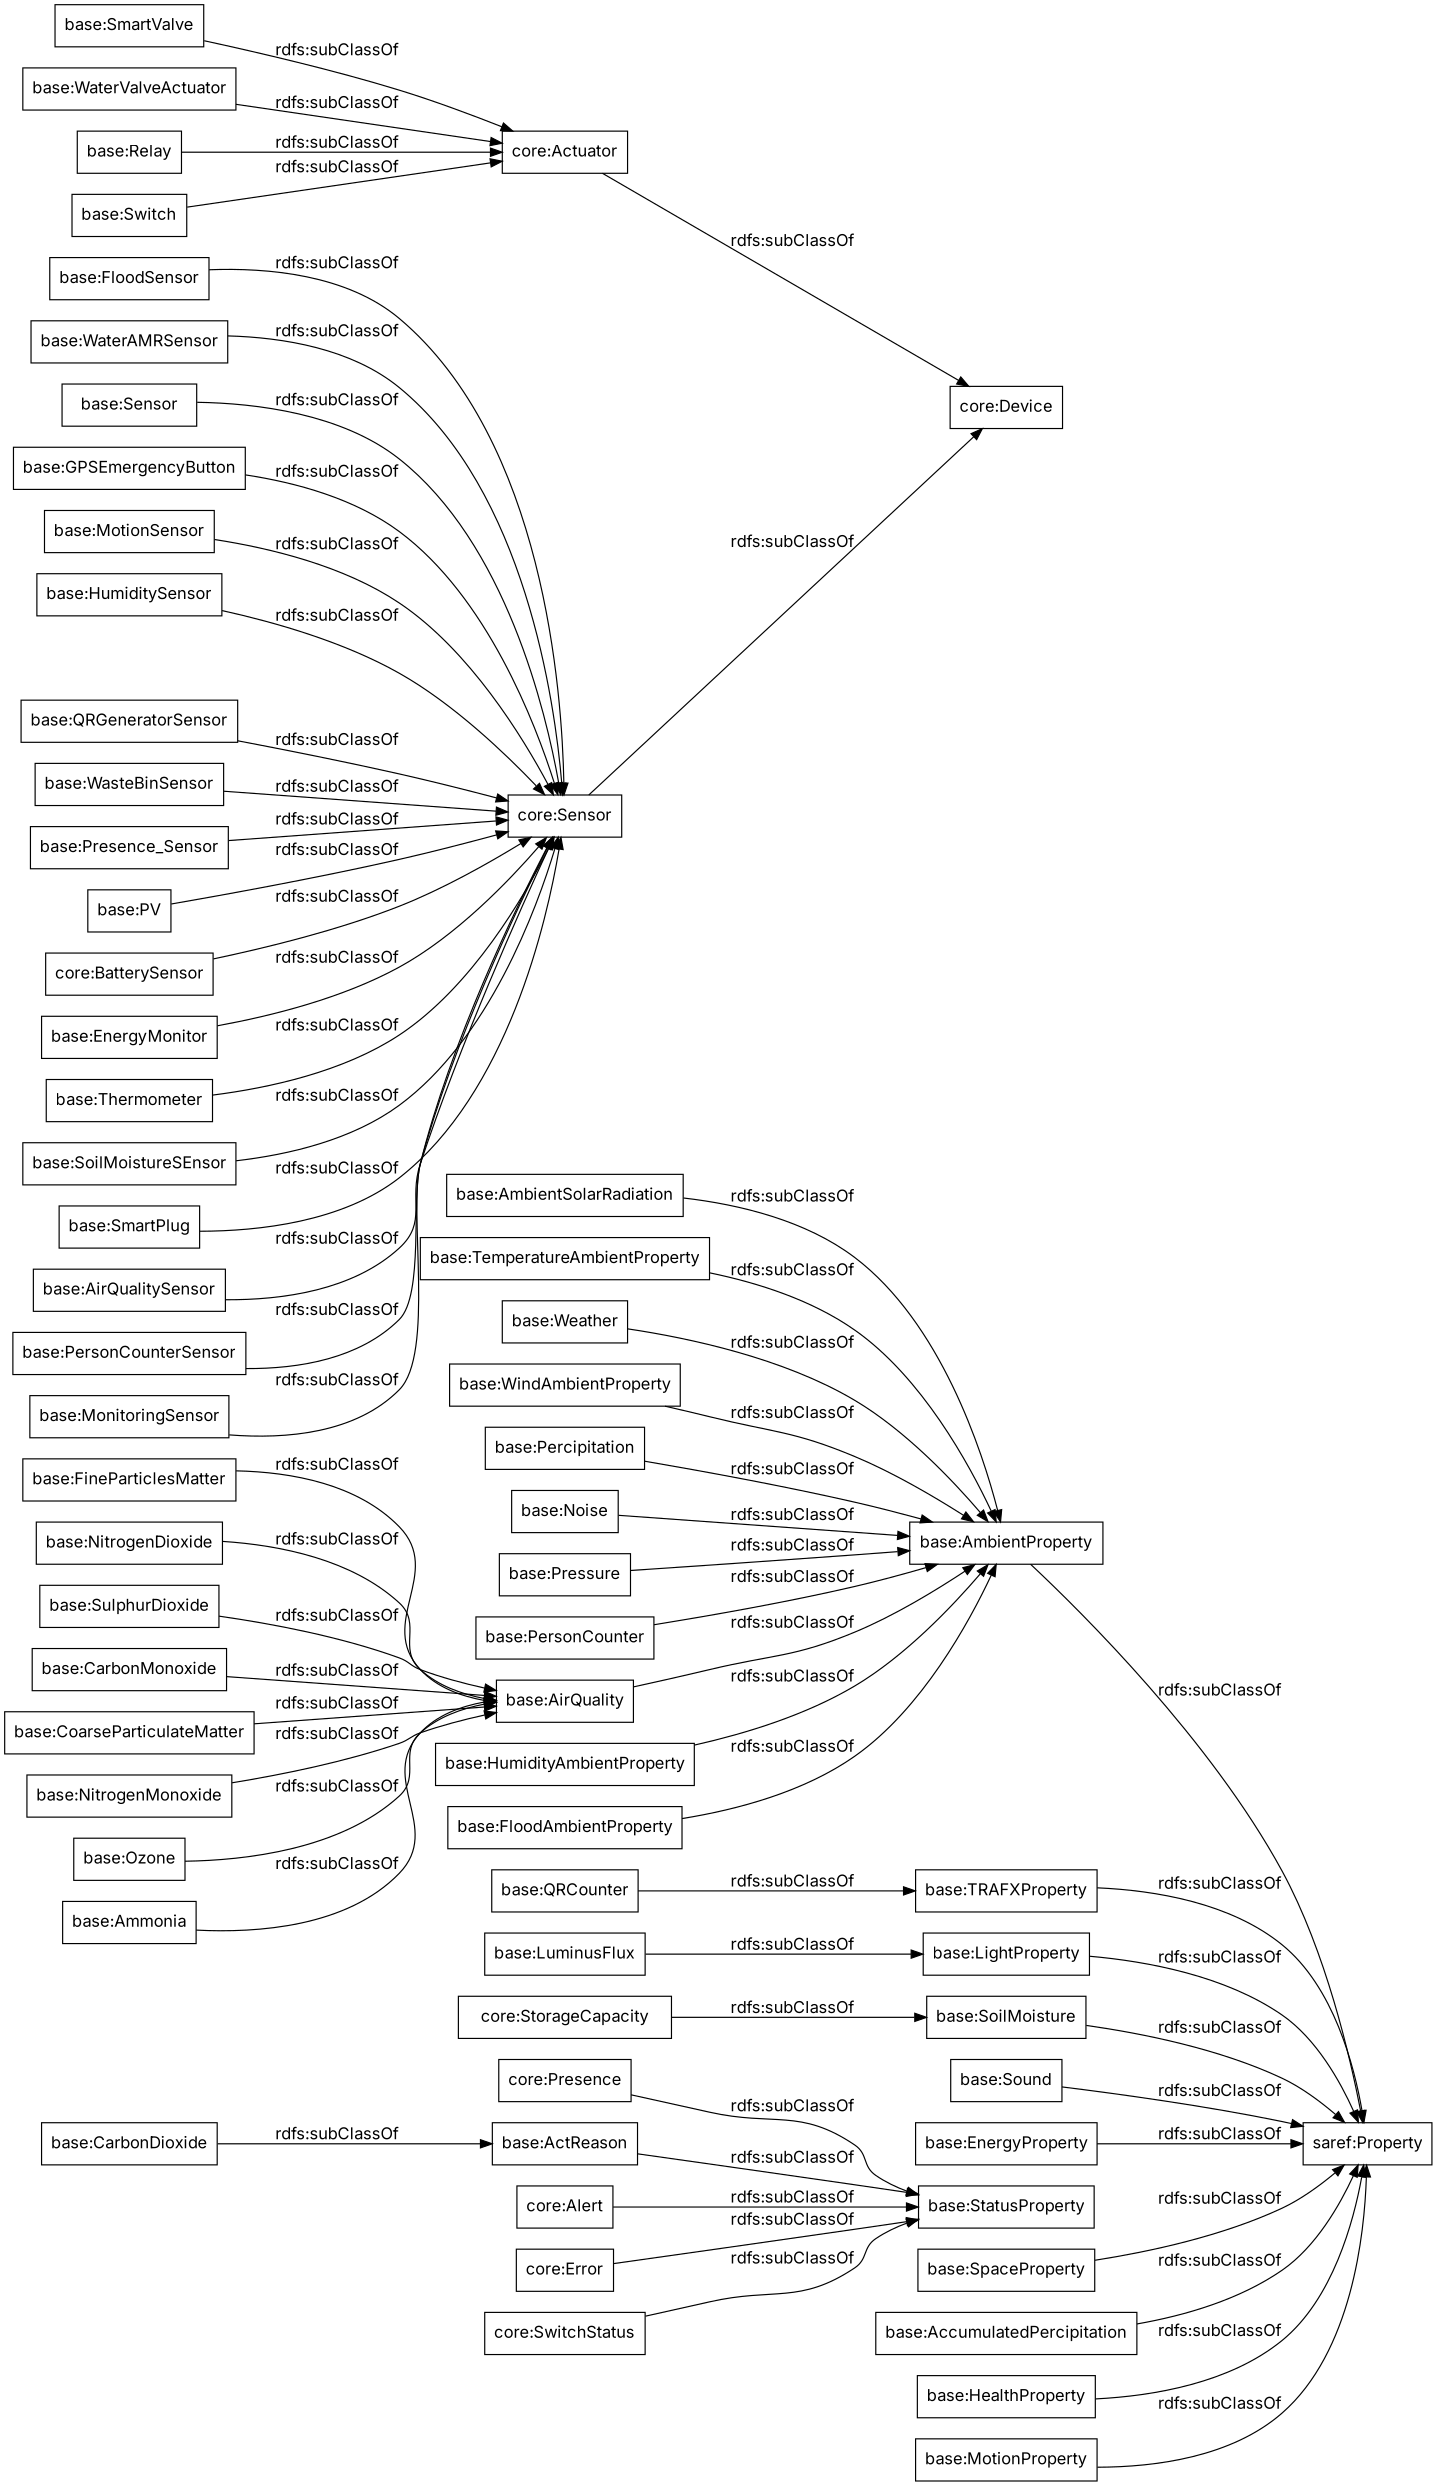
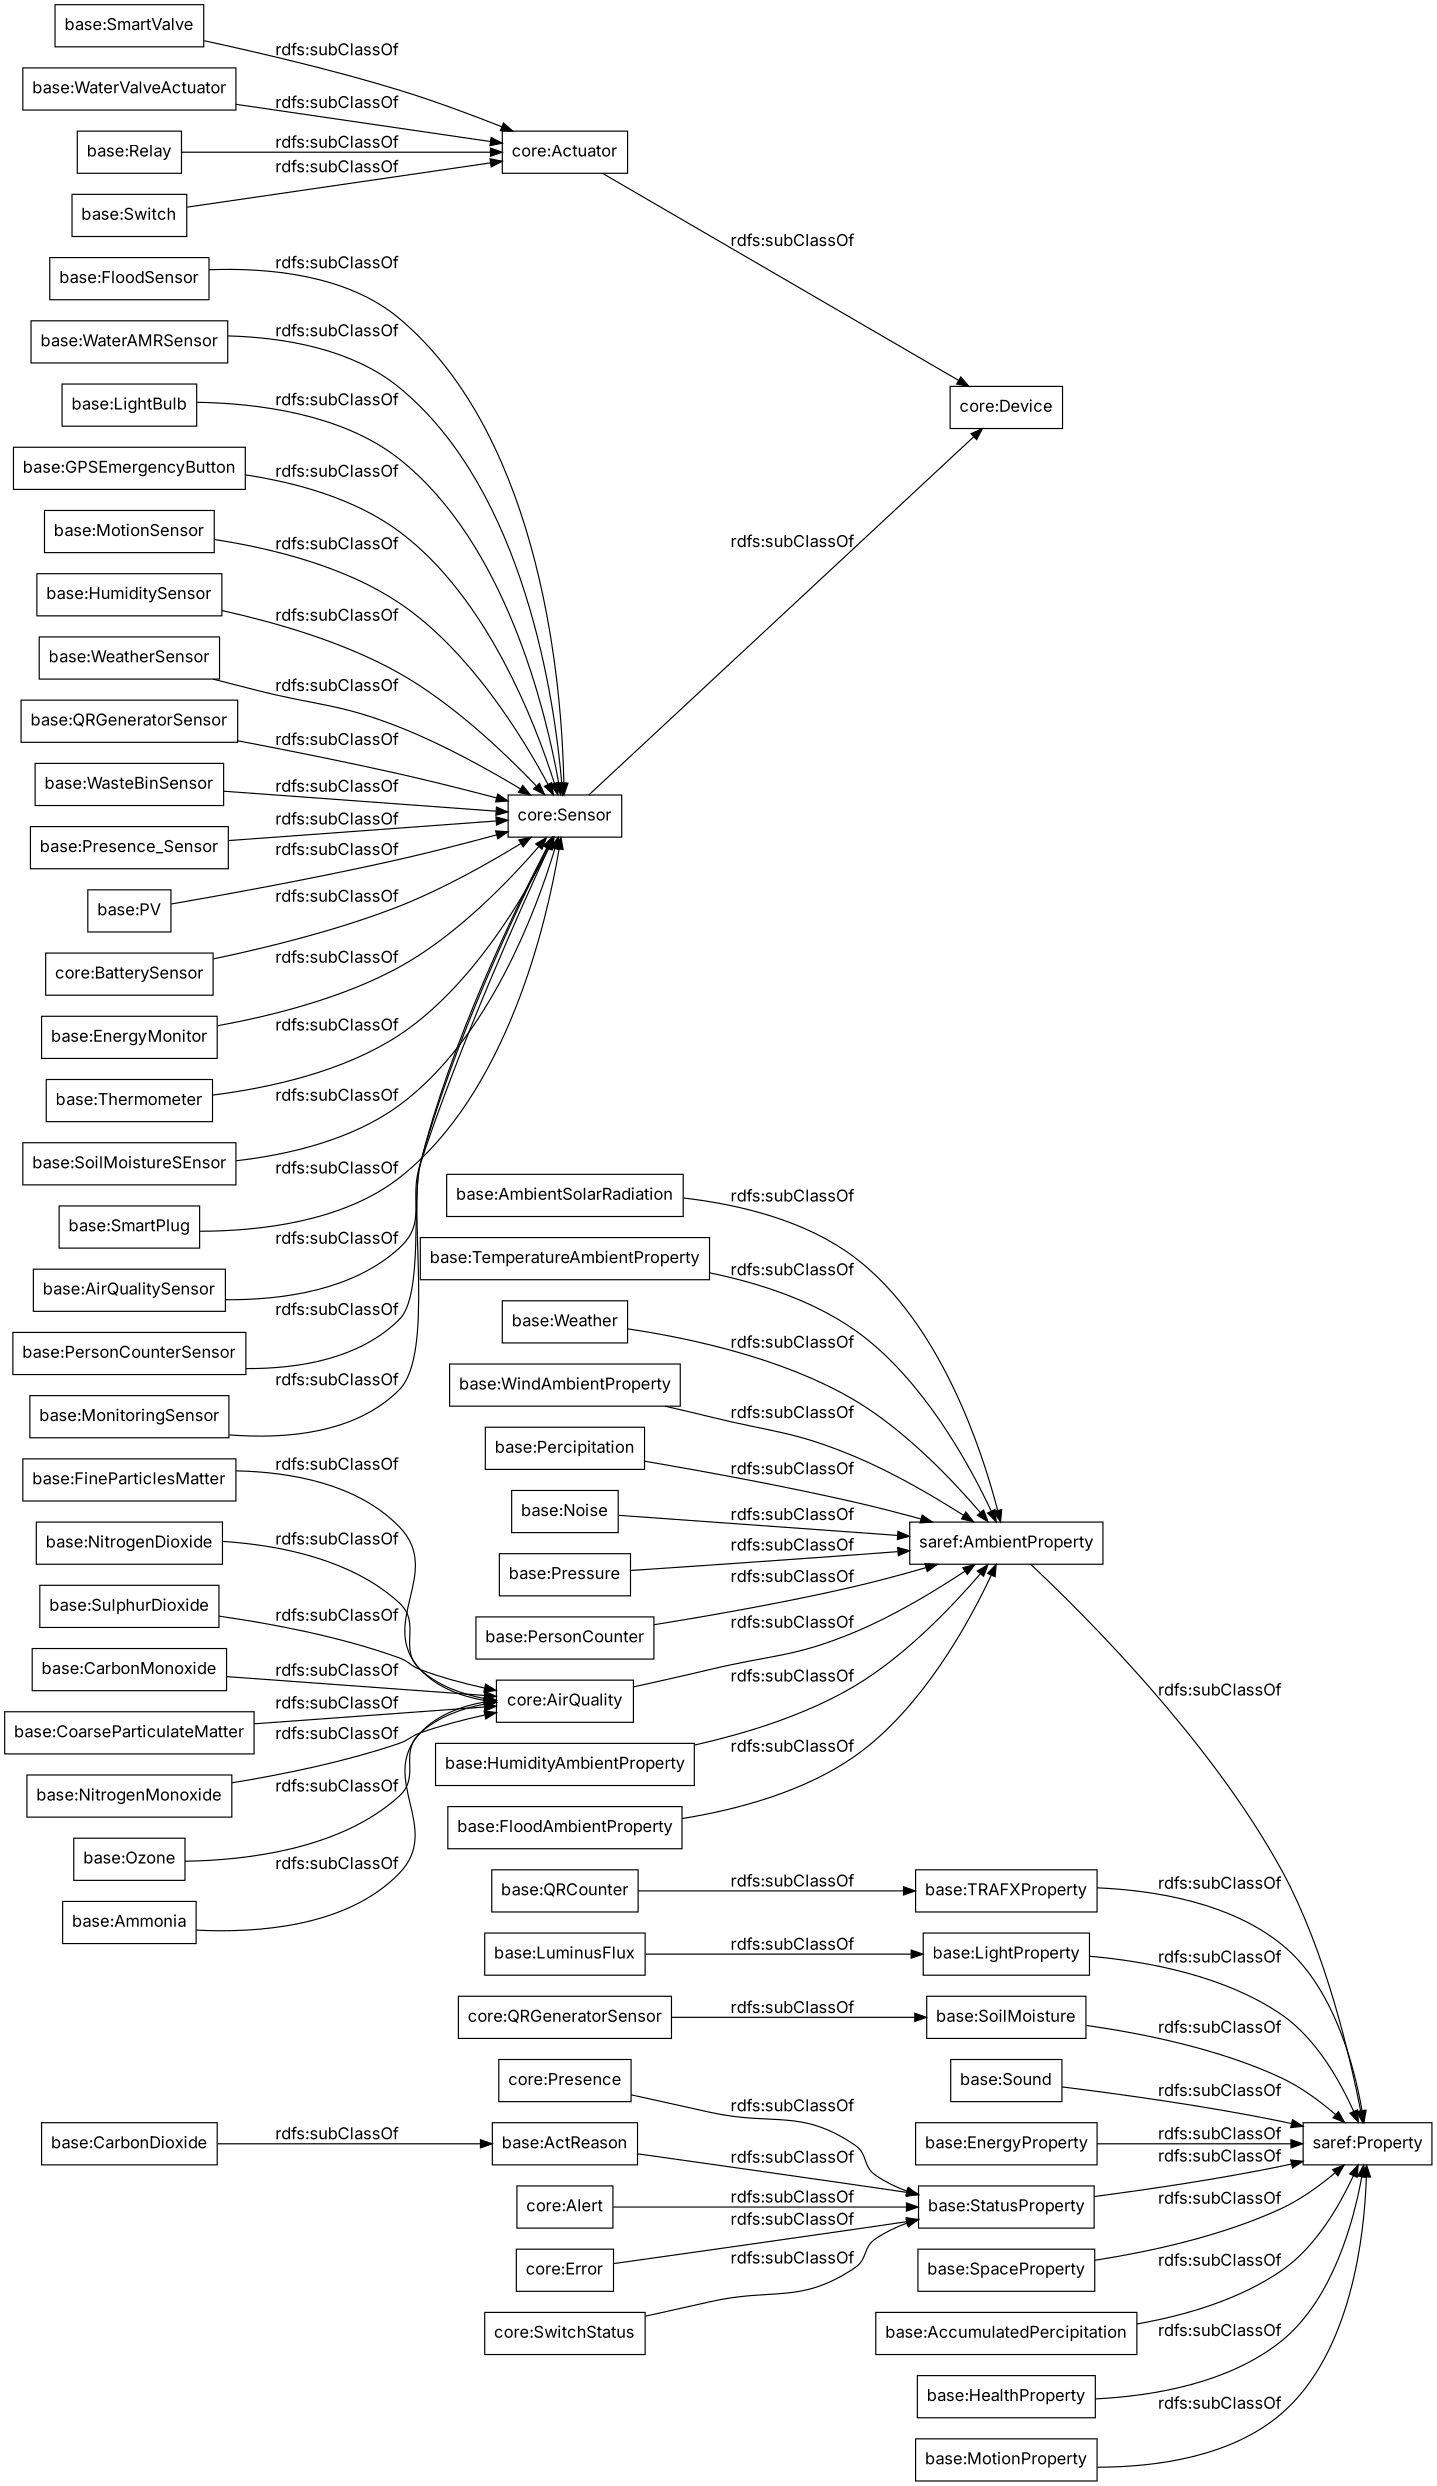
(129, 405) -> (129, 405)
none -> (129, 658)
(1006, 1543) -> (1006, 1543)
(565, 1701) -> (565, 1701)
(565, 2017) -> (565, 2017)
none -> (1193, 2182)
